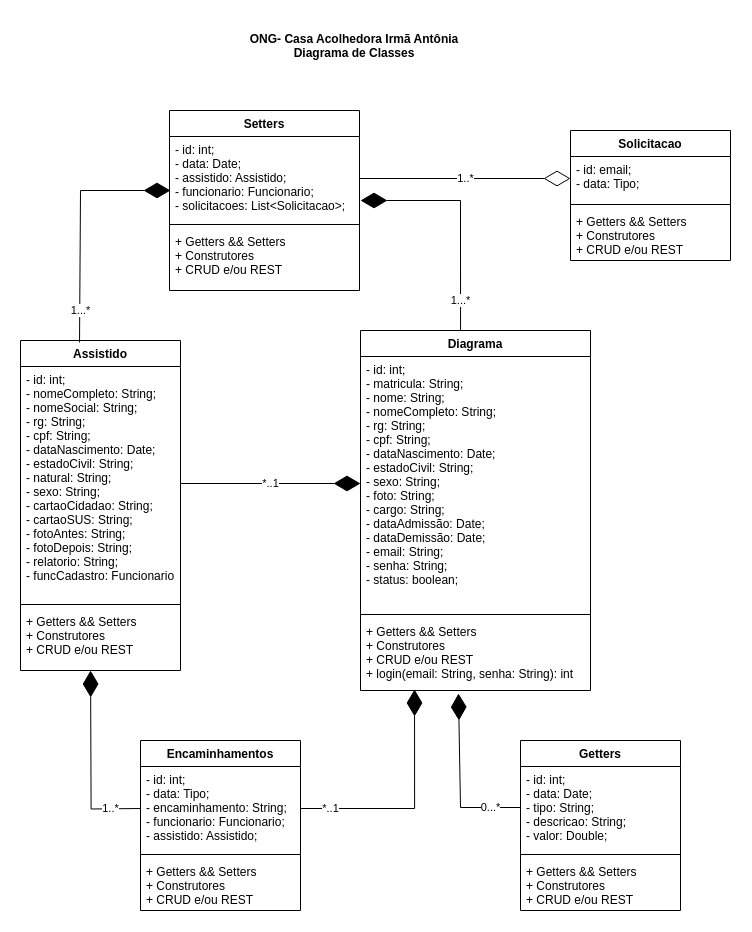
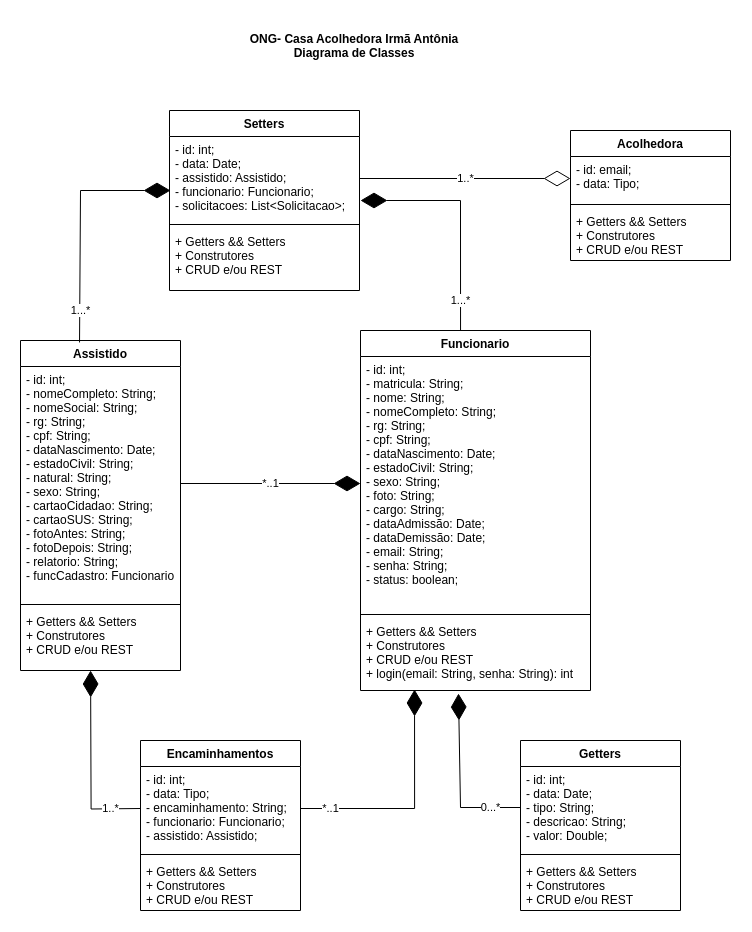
(650, 144) -> (650, 144)
(475, 344) -> (475, 344)
